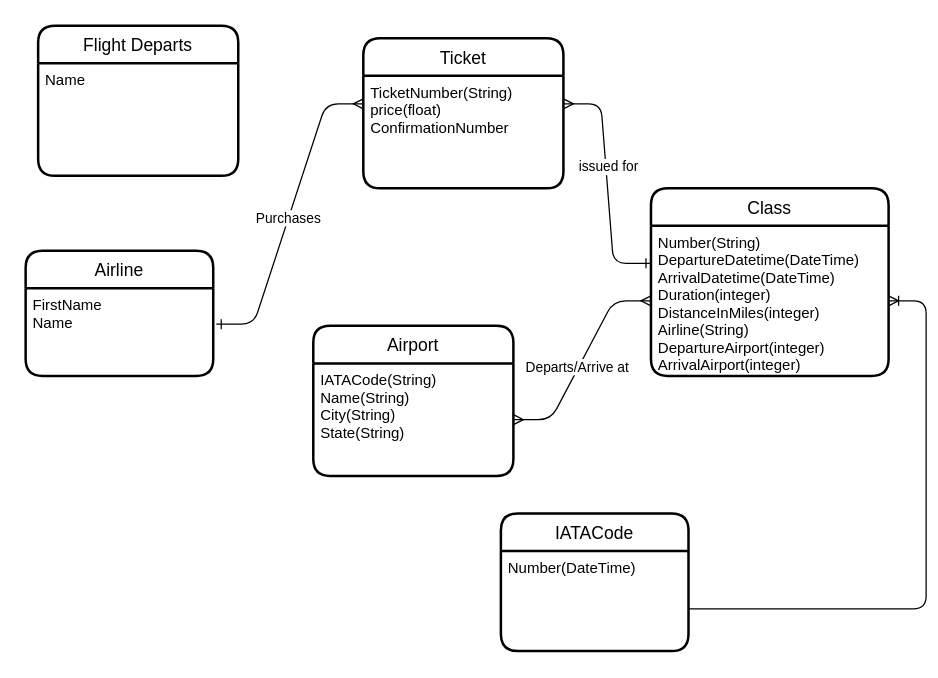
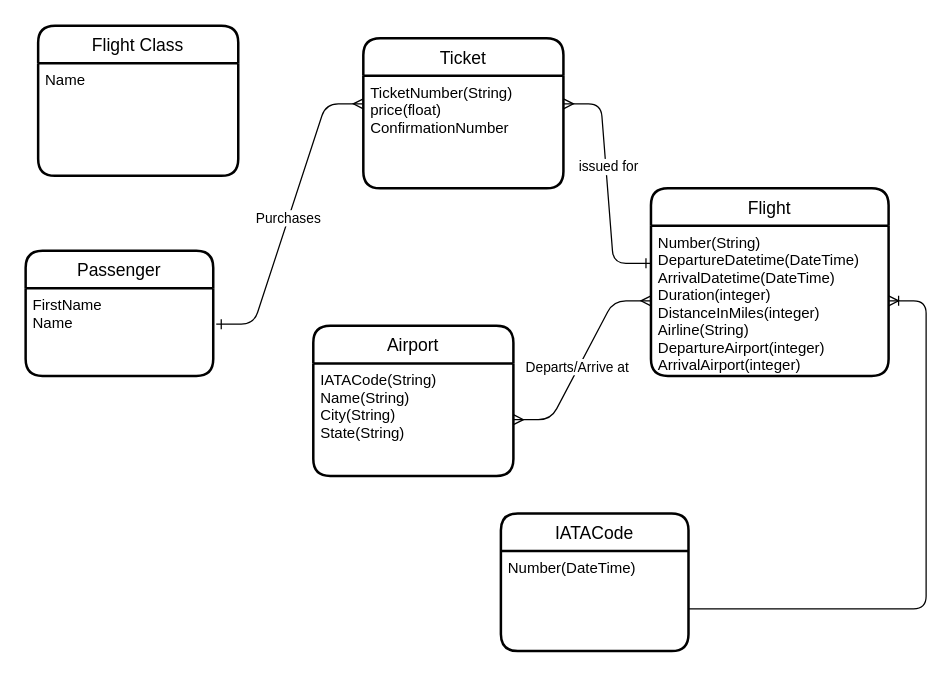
(138, 45) -> (138, 45)
(769, 208) -> (769, 208)
(119, 270) -> (119, 270)
